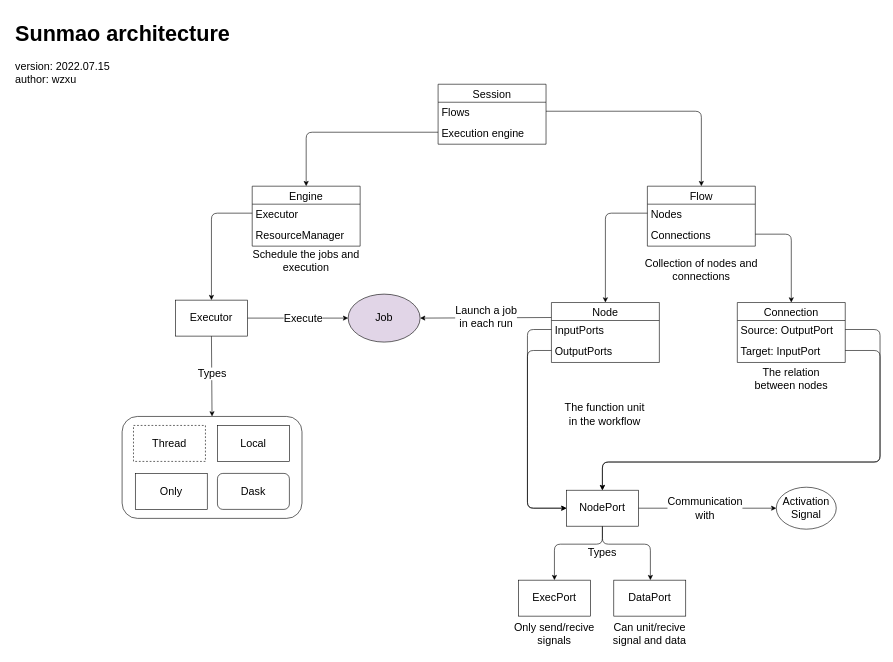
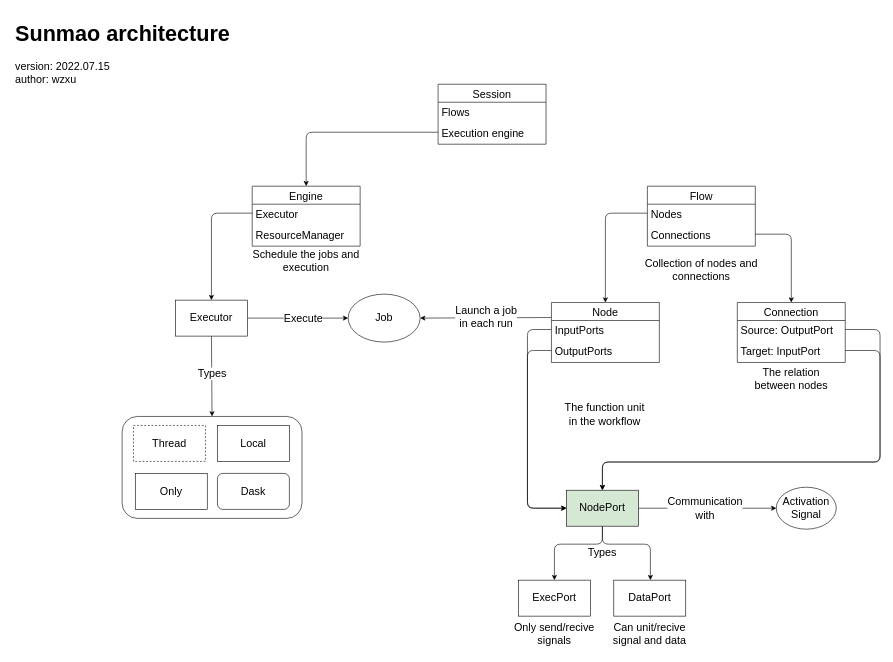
(702, 143) -> none
(384, 318) -> (384, 318)
(603, 509) -> (603, 509)
